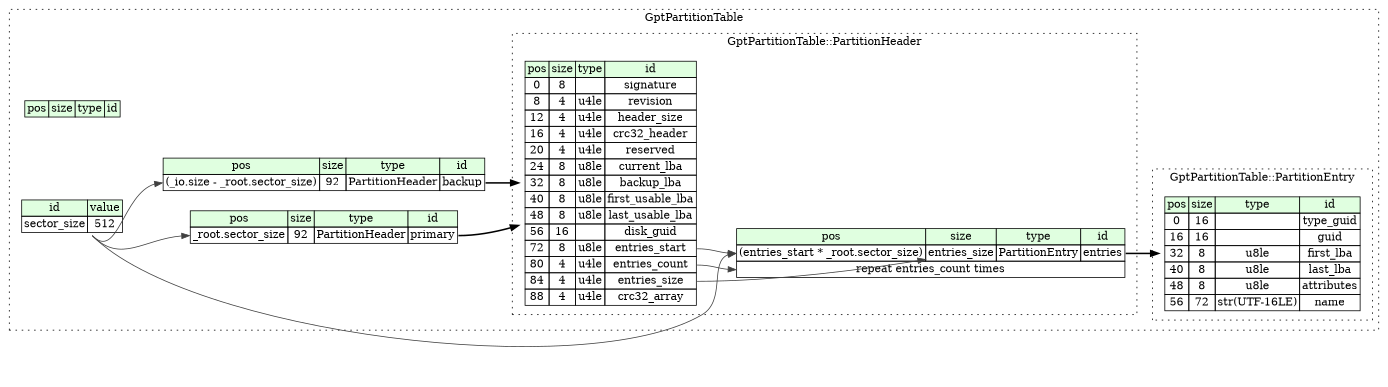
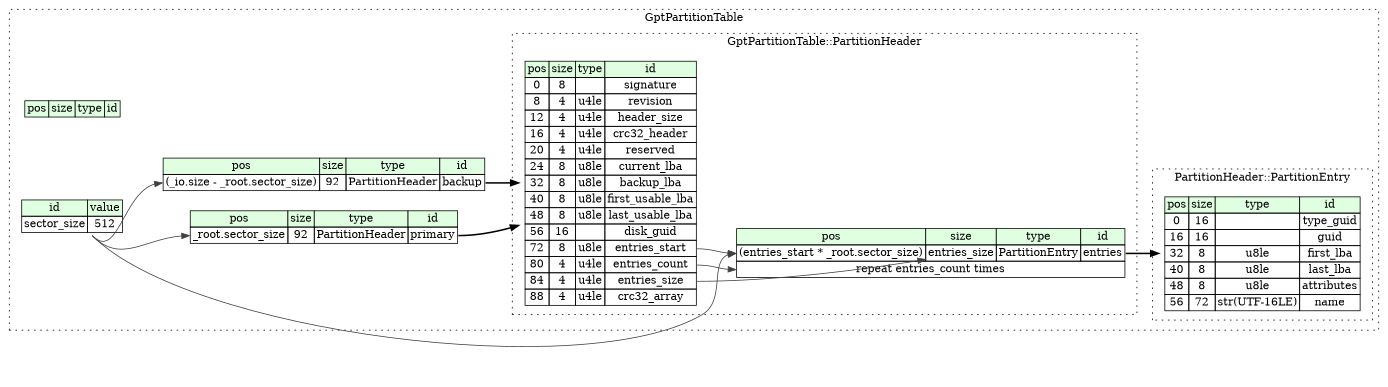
(1262, 178) -> (1262, 178)
